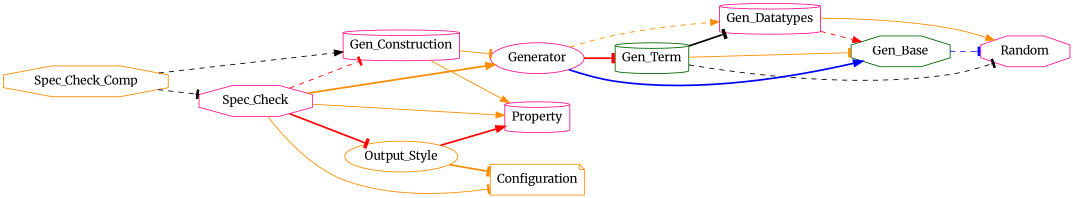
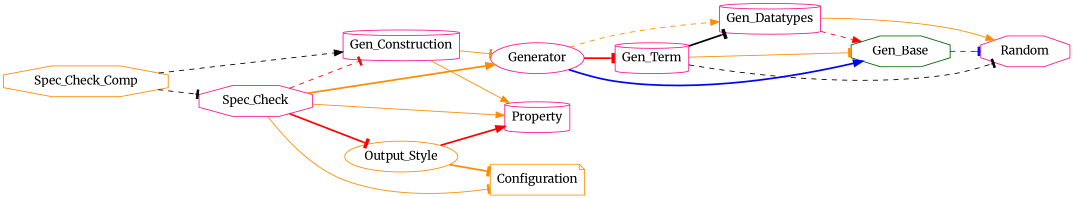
(652, 58) -> (652, 58)
